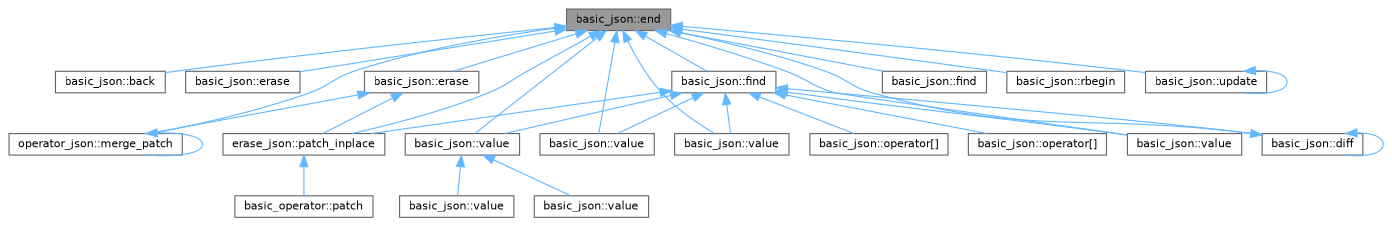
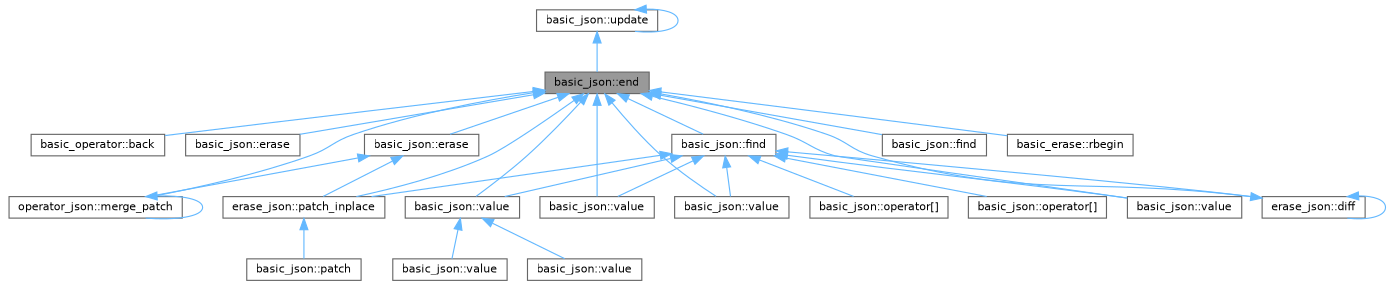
(914, 48) -> (597, 58)
(110, 82) -> (98, 145)
(1066, 82) -> (1070, 145)
(1312, 144) -> (1314, 207)
(304, 207) -> (304, 270)
